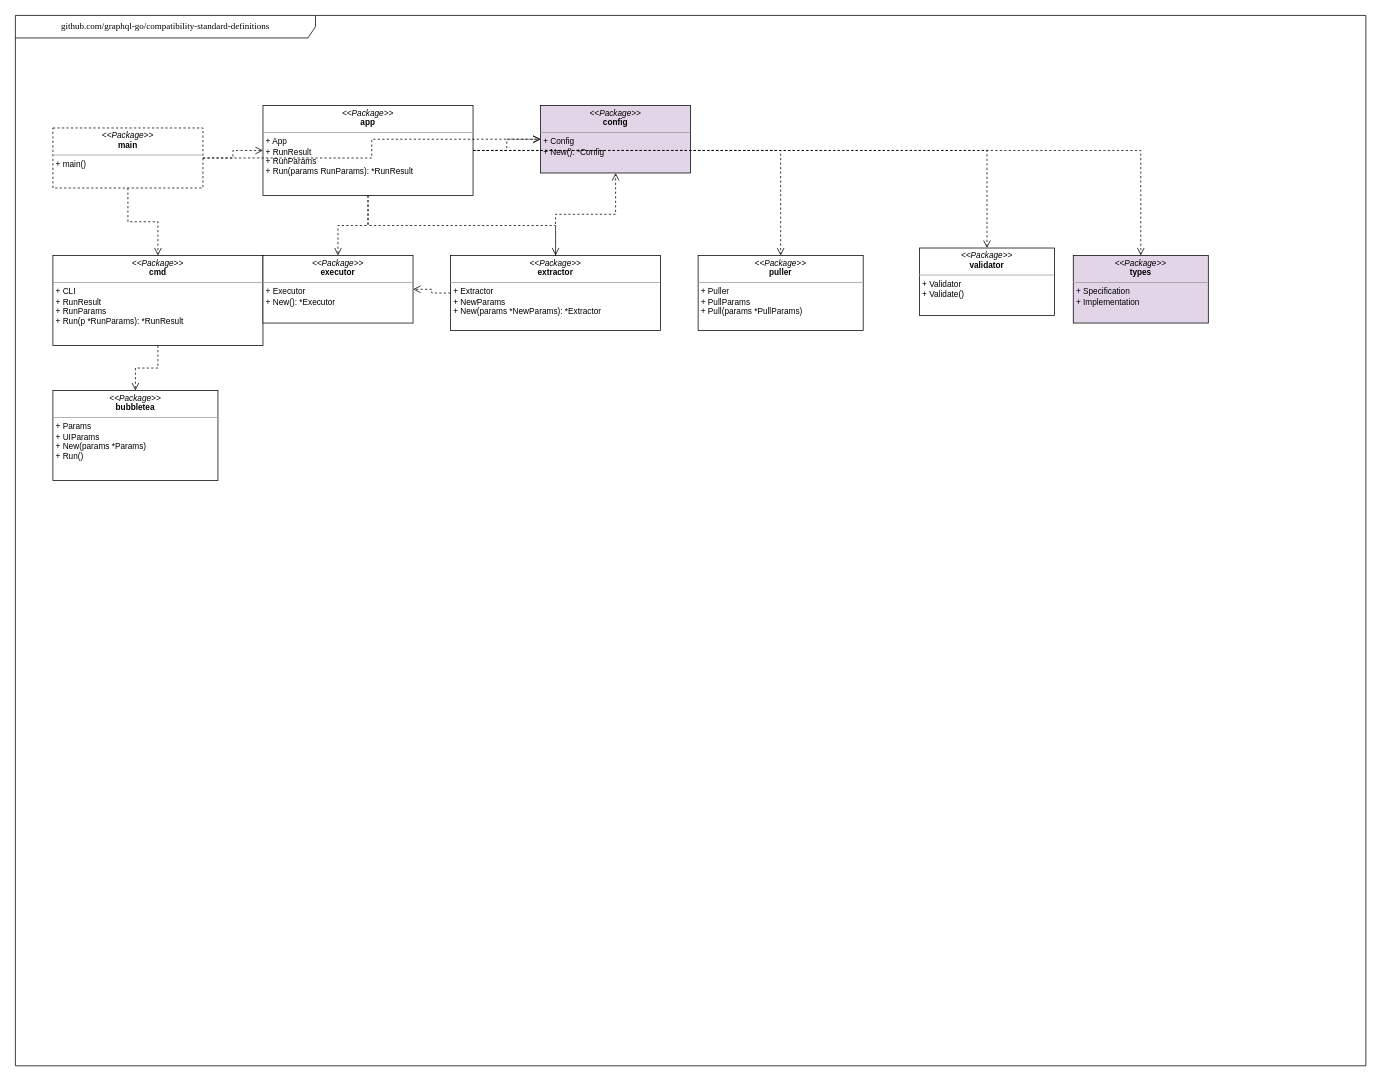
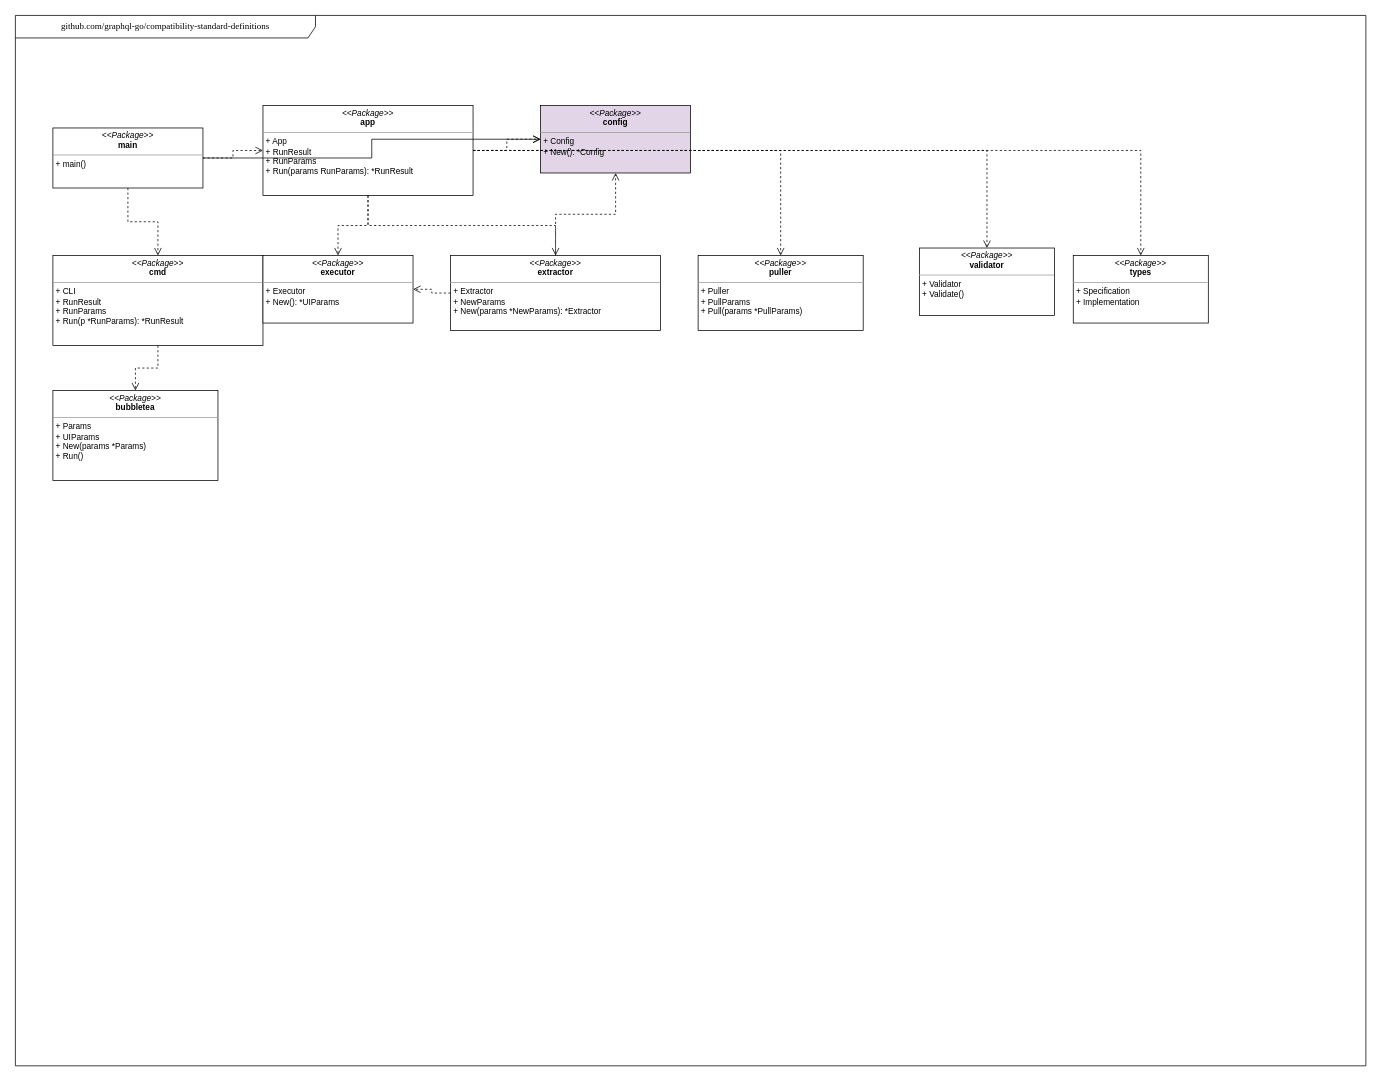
(372, 152) -> (372, 152)
(128, 158) -> (128, 158)
(301, 275) -> (301, 275)
(1140, 289) -> (1140, 289)
